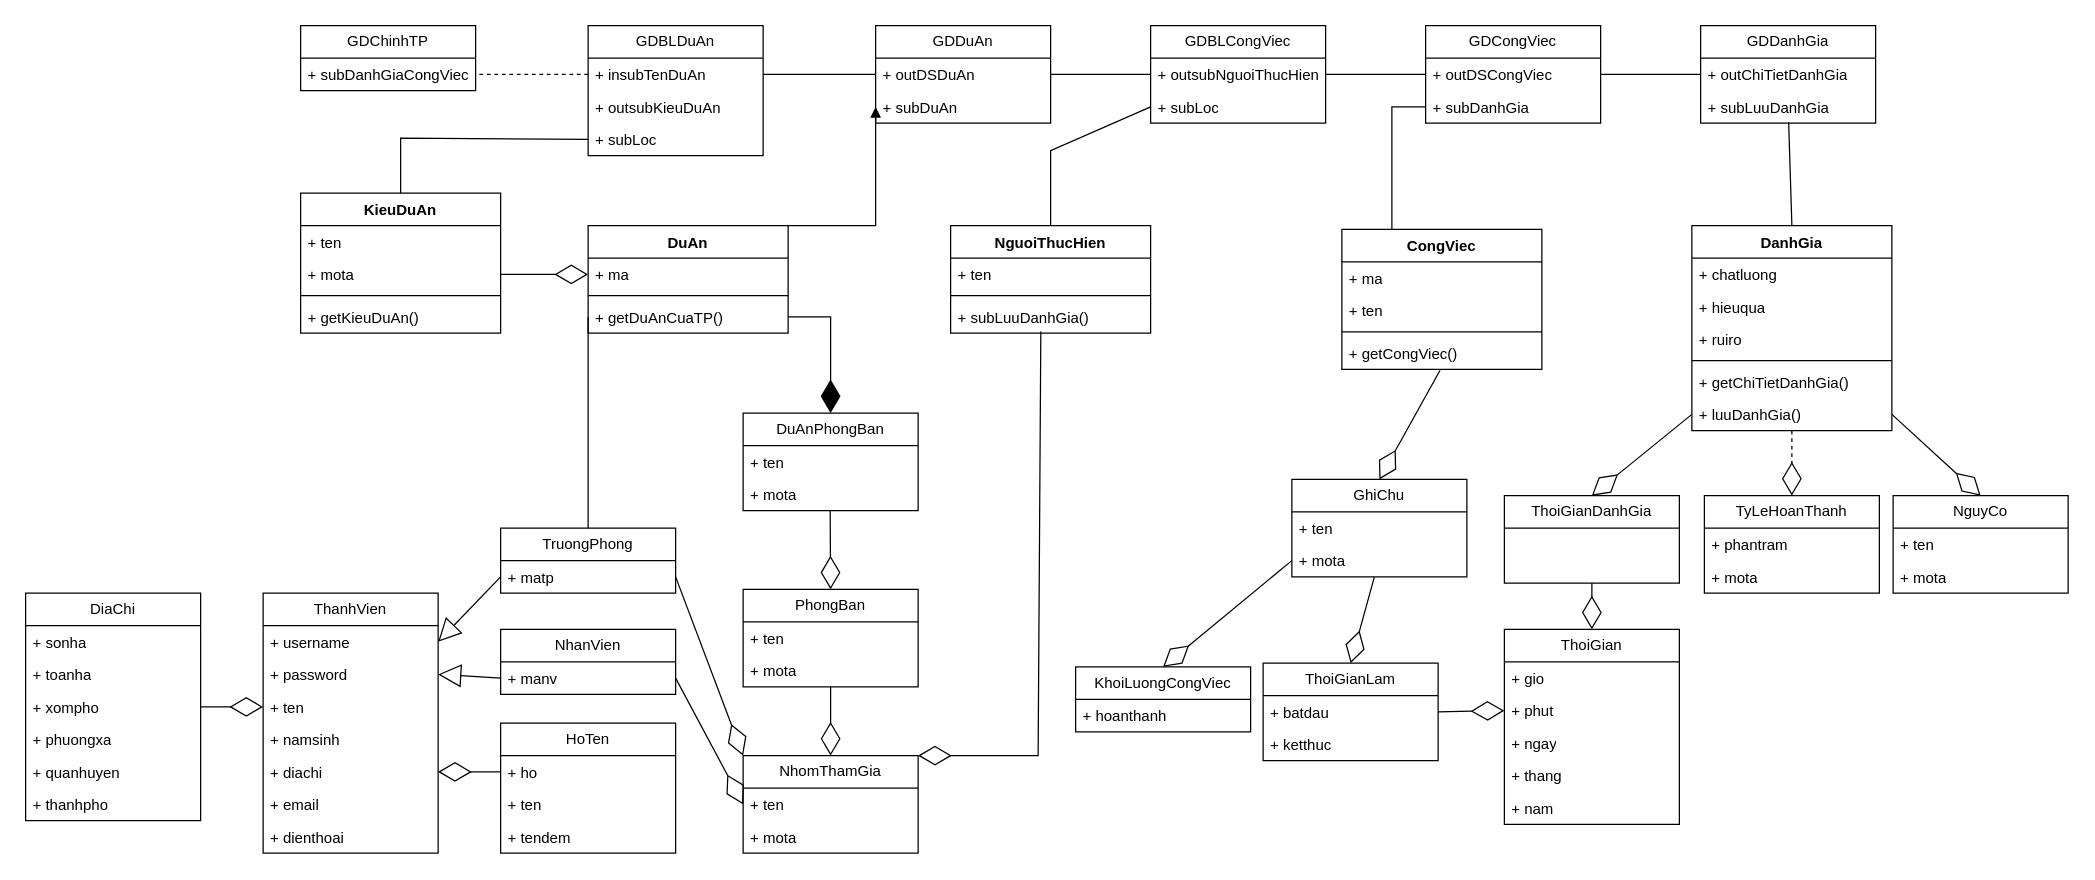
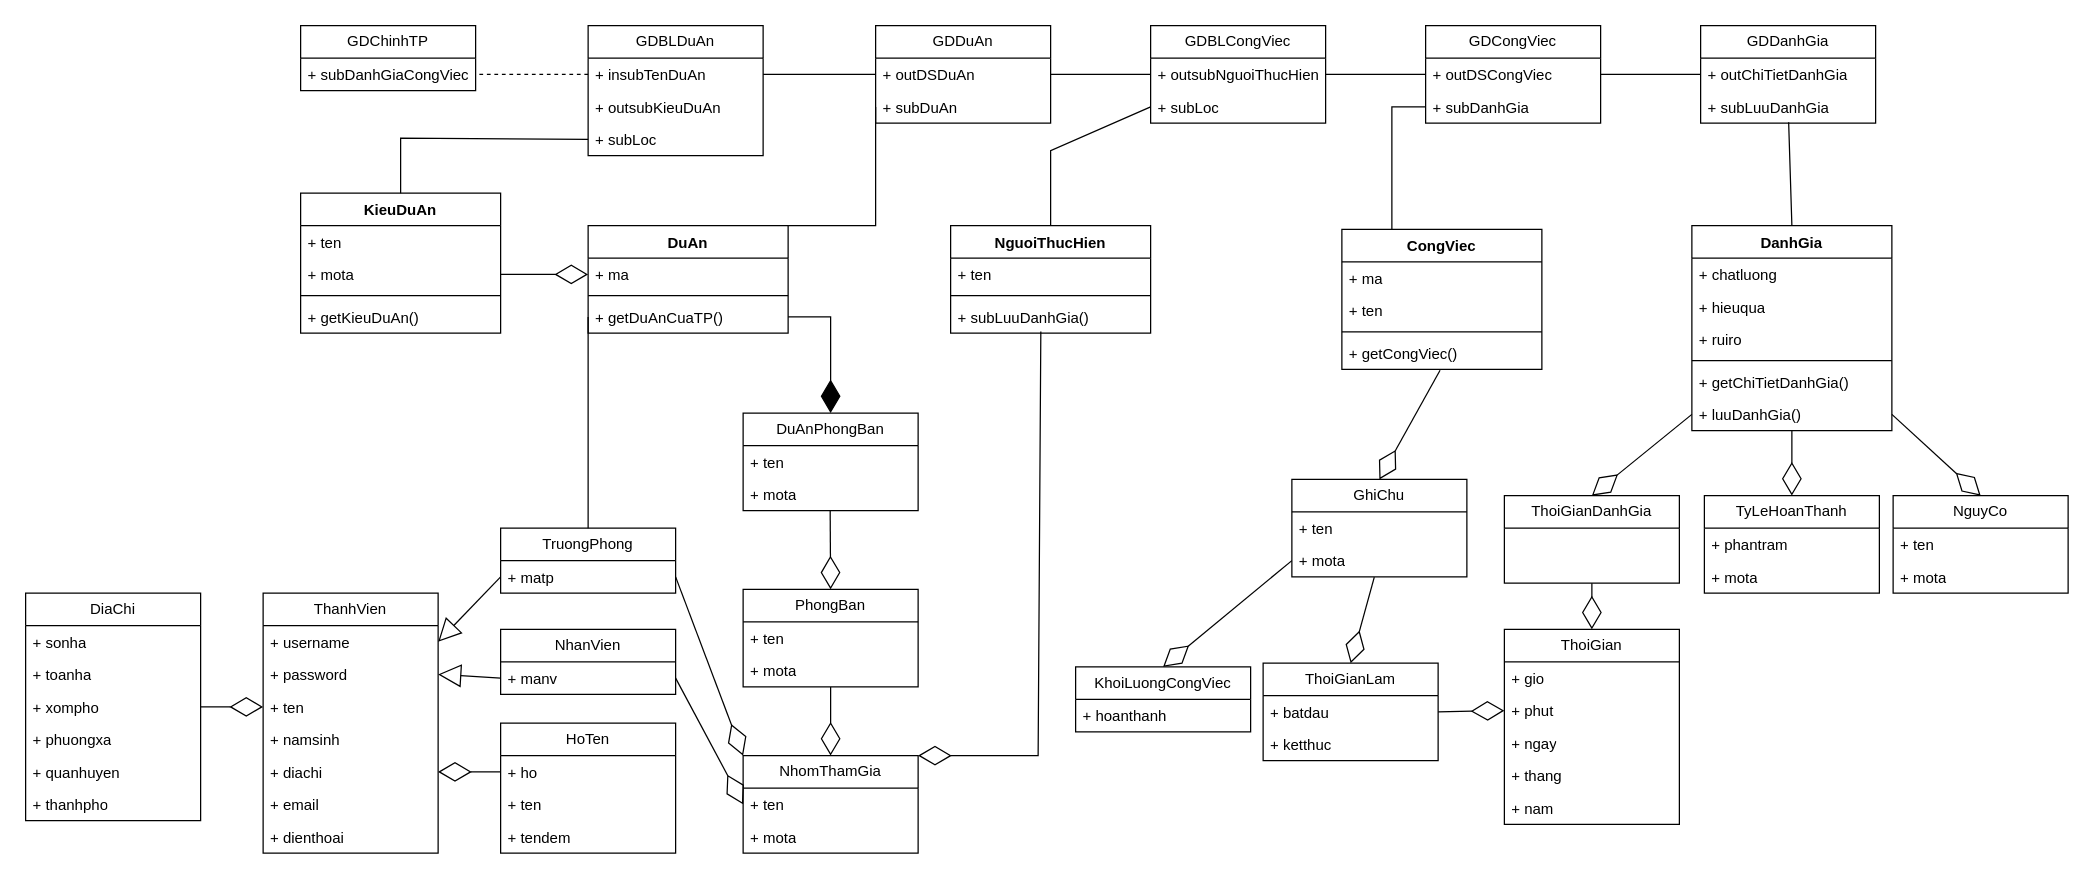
(876, 118) -> (876, 113)
(1792, 447) -> (1792, 447)
